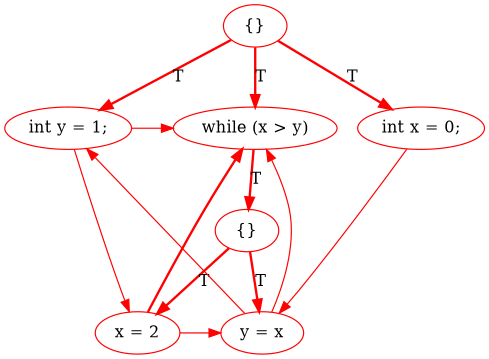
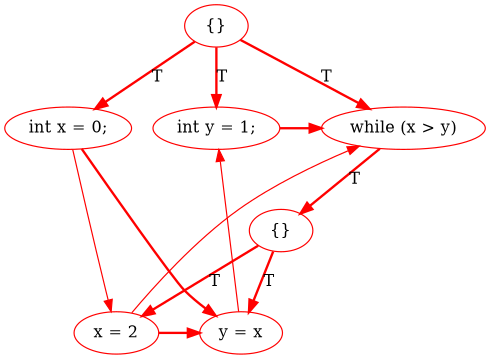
(146, 128) -> (295, 128)
(99, 225) -> (90, 225)
(348, 228) -> (140, 232)
(190, 235) -> (234, 213)
(291, 236) -> none
(194, 333) -> (173, 333)
